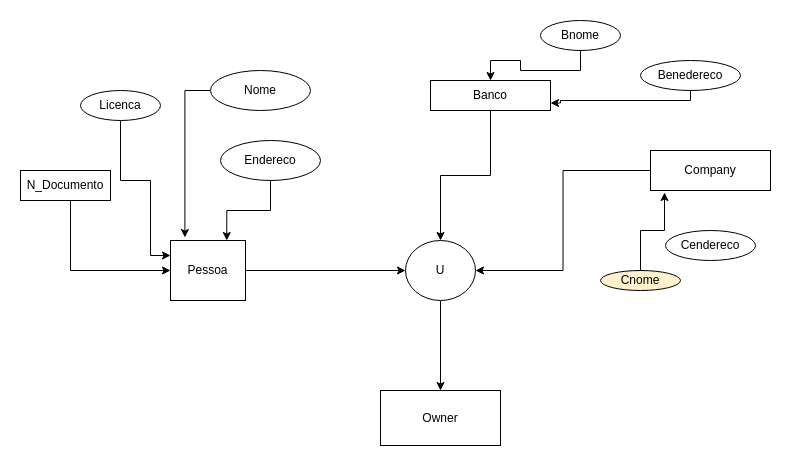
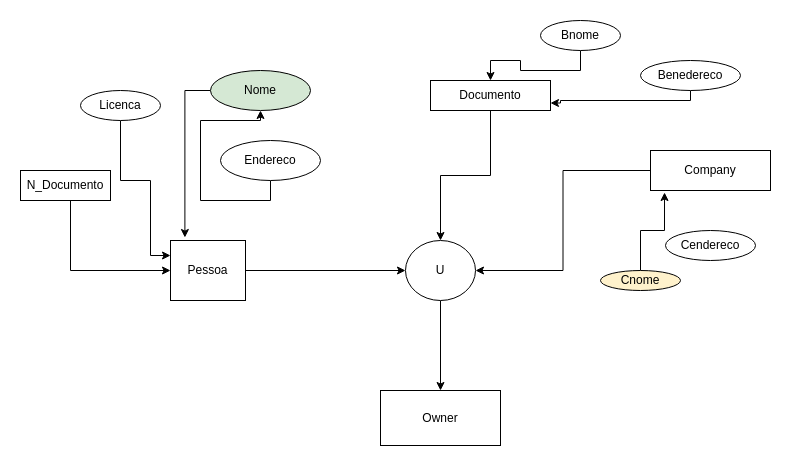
(261, 91) -> (261, 91)
(491, 96) -> (491, 96)
(244, 211) -> (201, 166)
